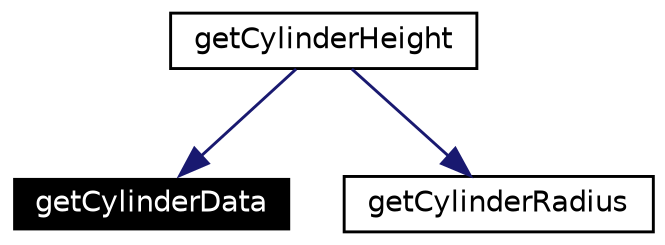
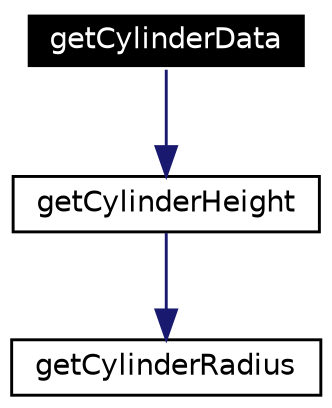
(249, 112) -> (166, 108)
